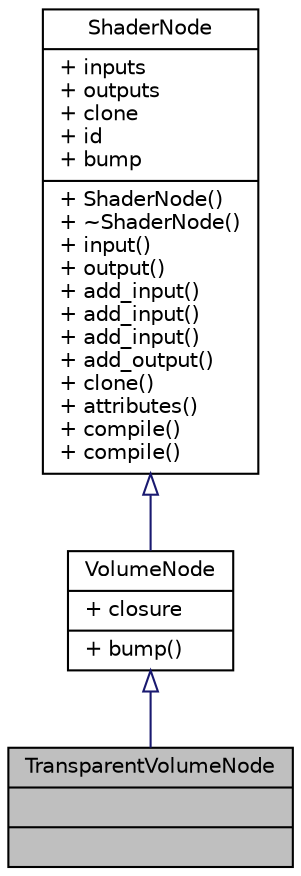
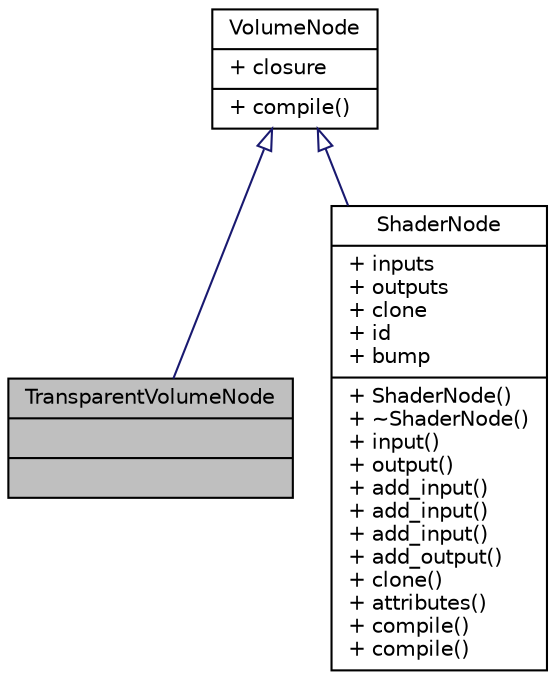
(151, 523) -> (337, 177)
(134, 649) -> (290, 108)
